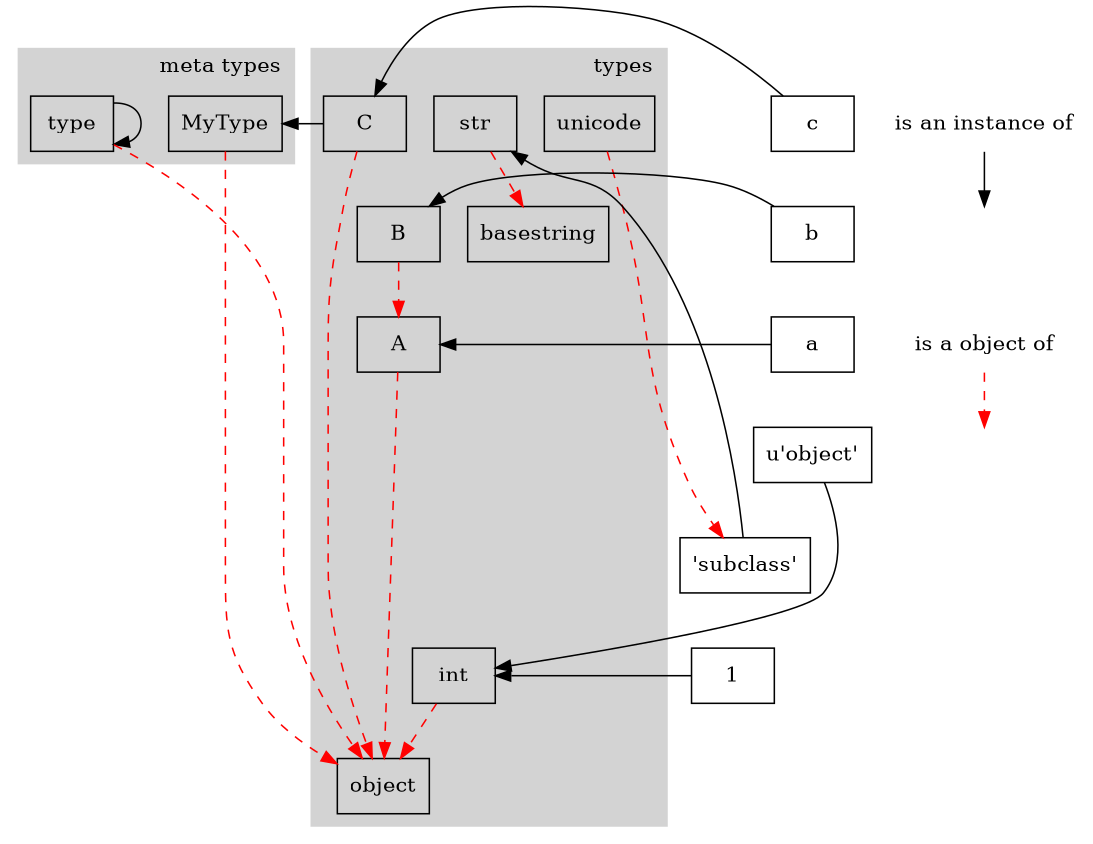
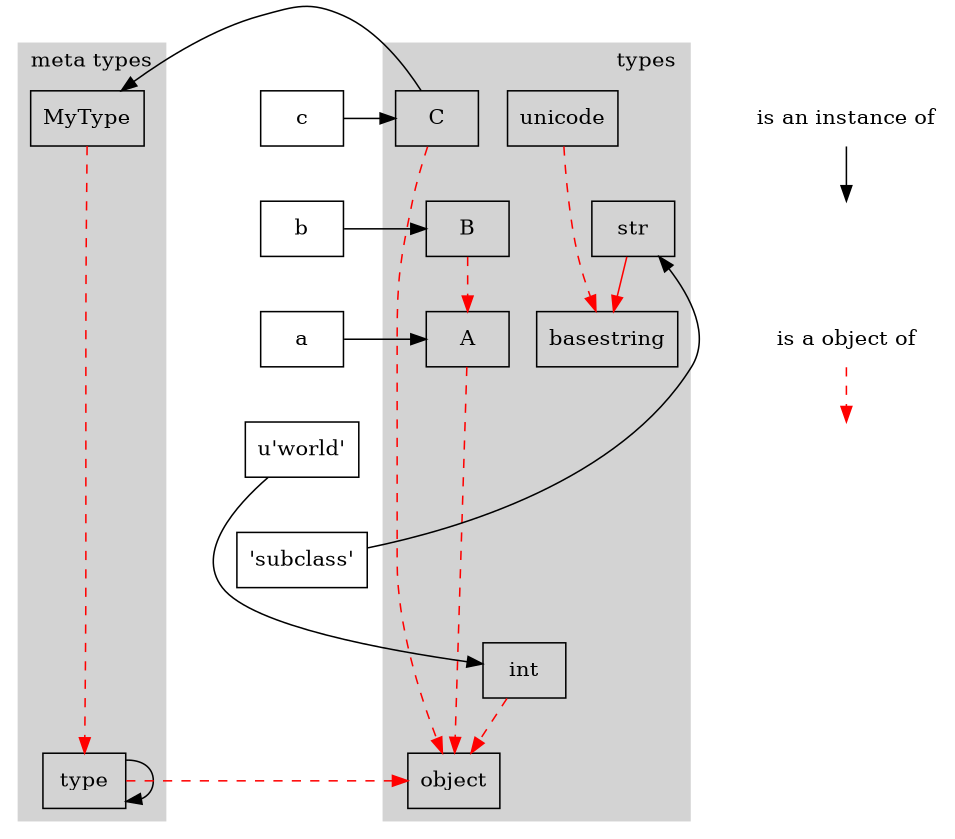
(500, 168) -> (622, 277)
(646, 333) -> (572, 222)
(813, 455) -> (302, 450)
(225, 472) -> (86, 442)
(733, 676) -> none
